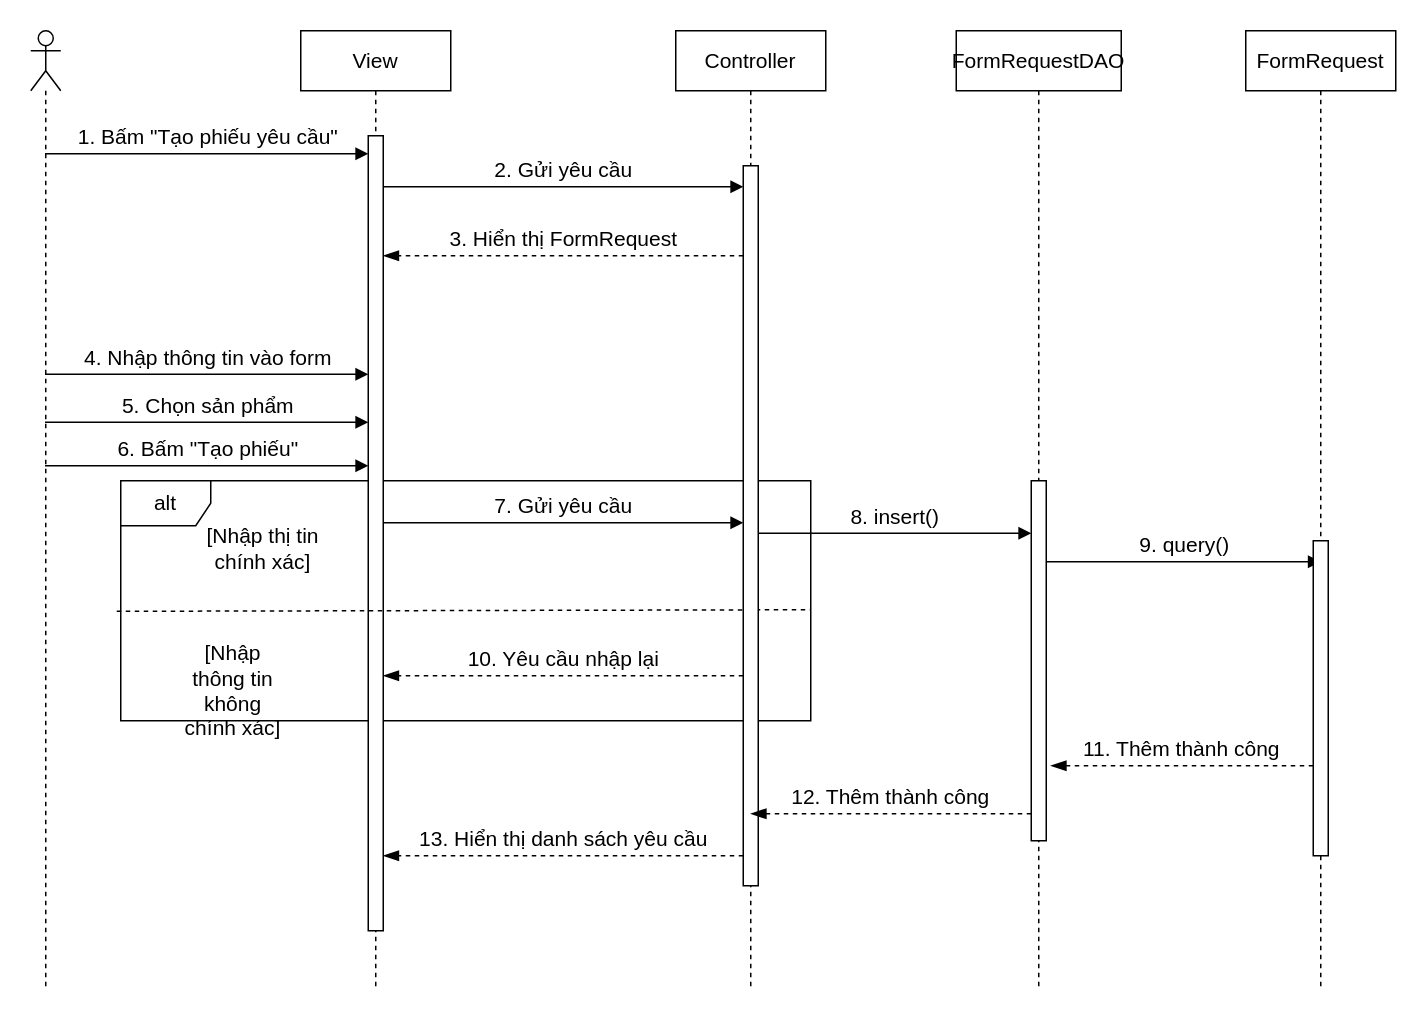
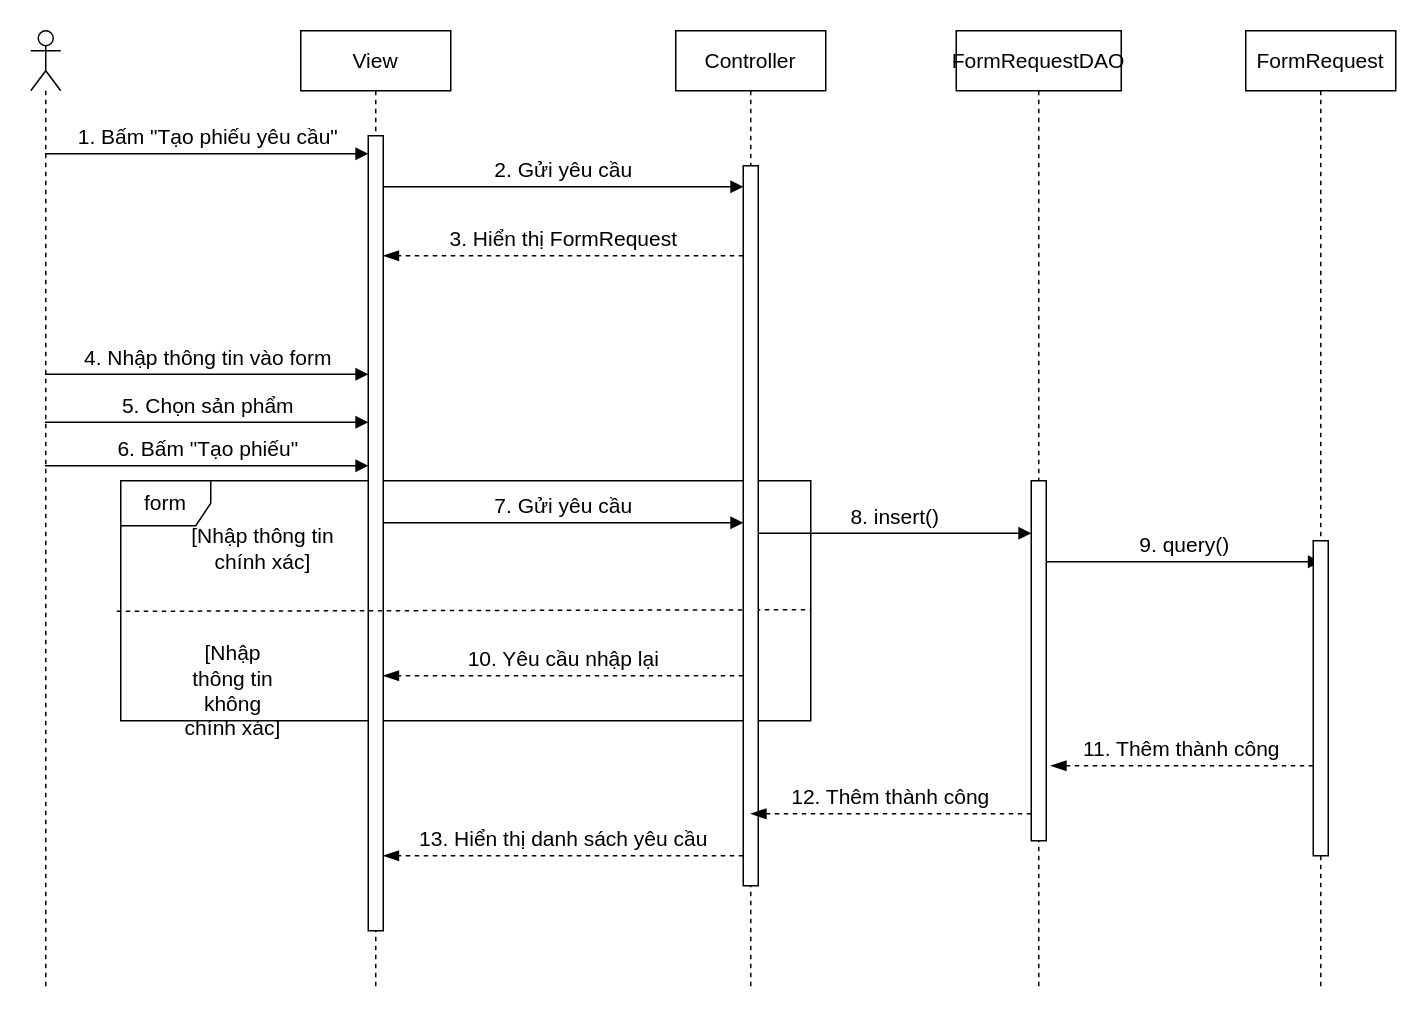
(166, 503) -> (166, 503)
(263, 548) -> (263, 548)
